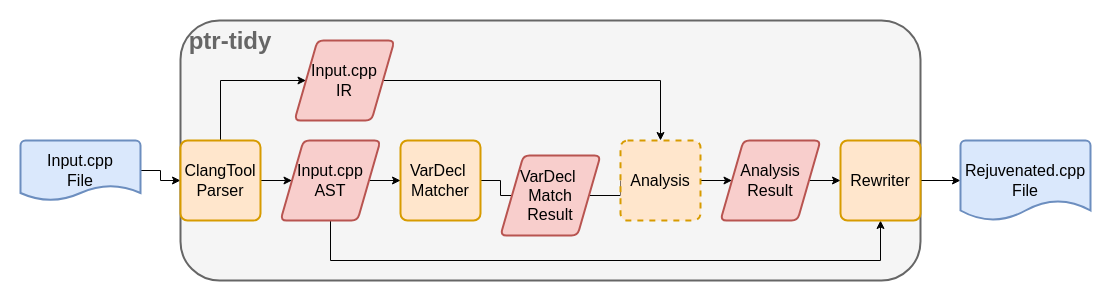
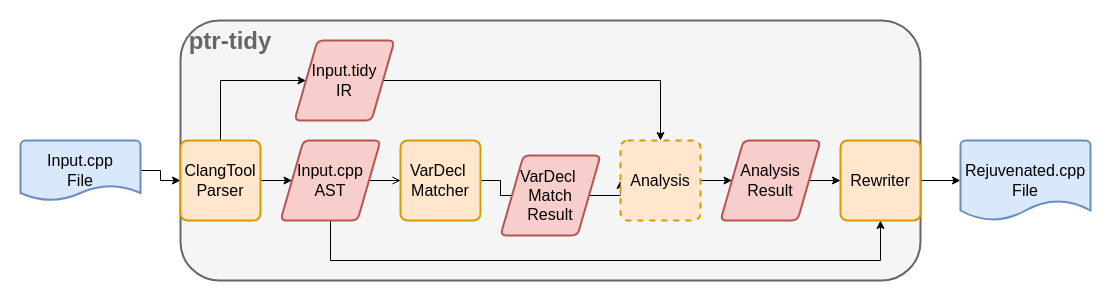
(345, 81) -> (345, 81)
(392, 181) -> (394, 181)
(621, 186) -> (621, 188)
